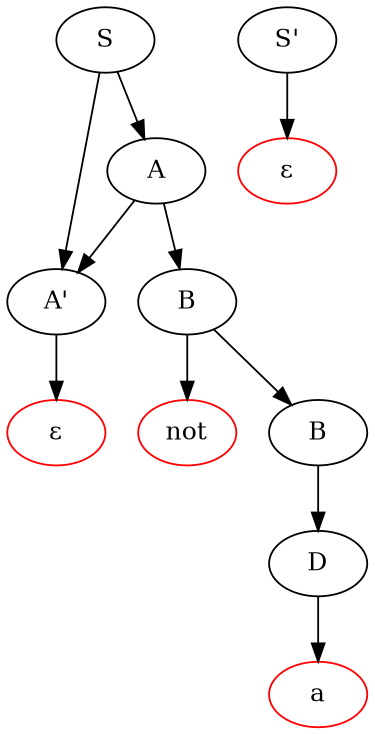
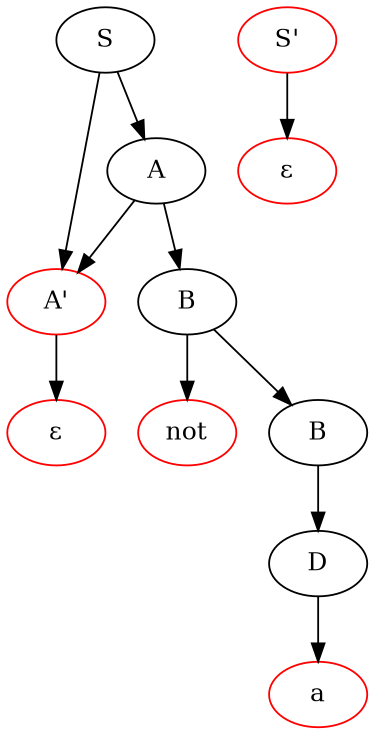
(287, 40) -> (287, 40)
(56, 302) -> (56, 302)
